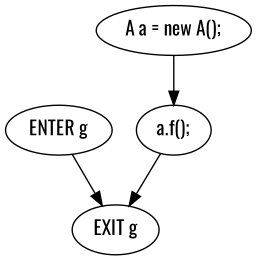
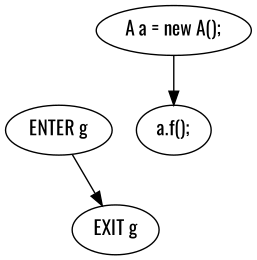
(149, 174) -> none
